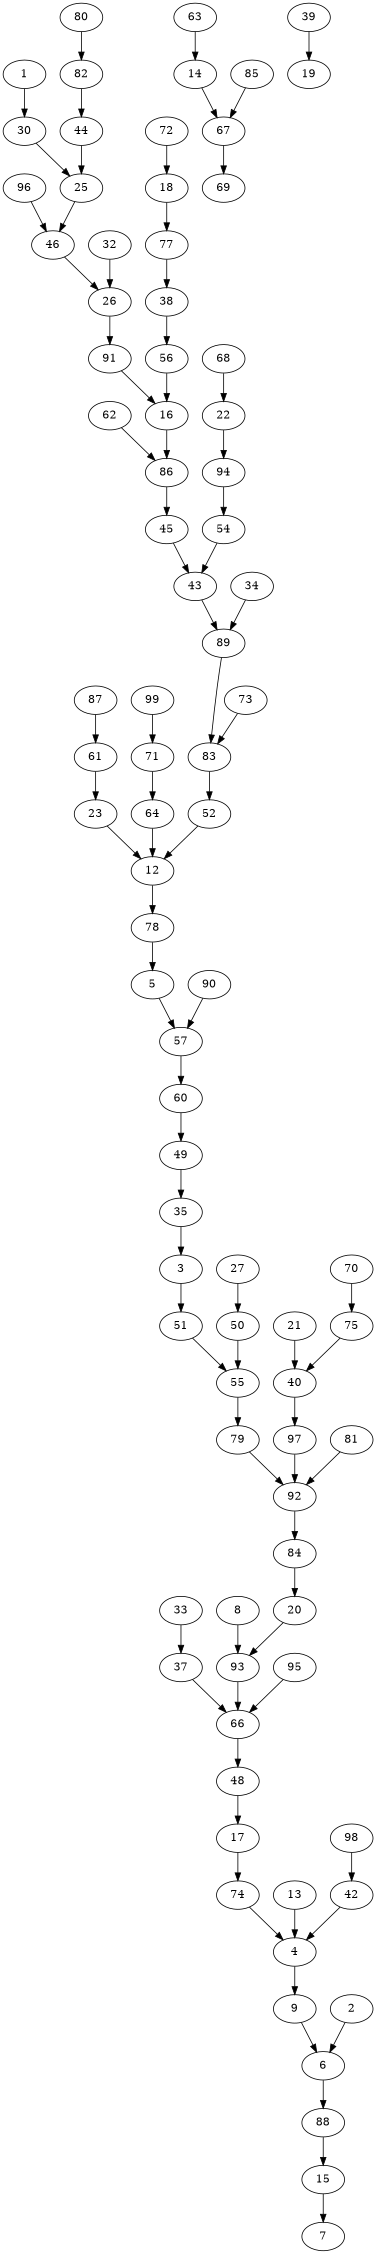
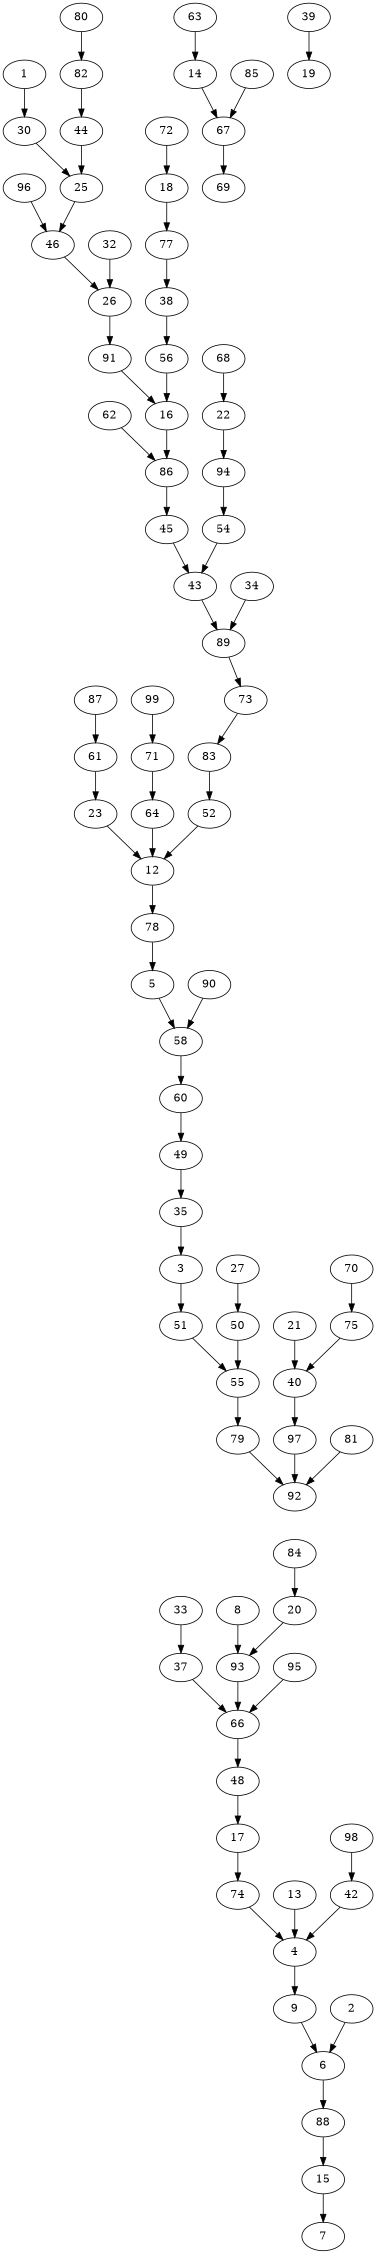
(216, 696) -> (233, 668)
(181, 1042) -> (181, 1042)
(295, 1521) -> none
